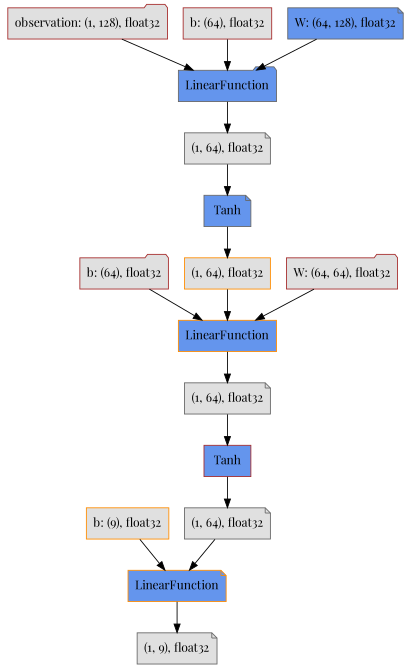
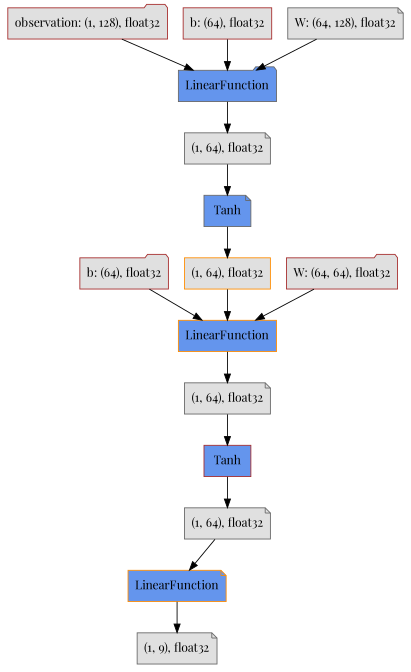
(345, 23) -> (345, 23)
(128, 523) -> none
